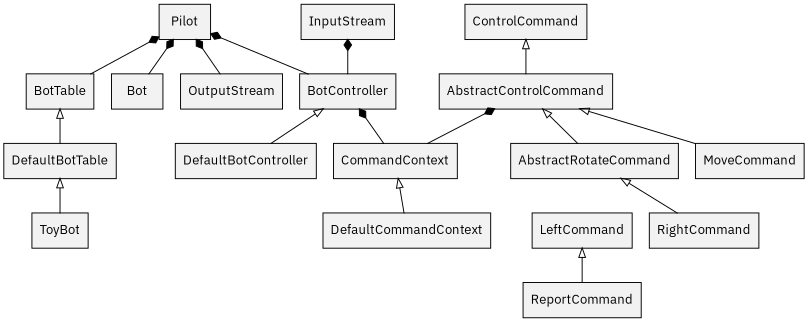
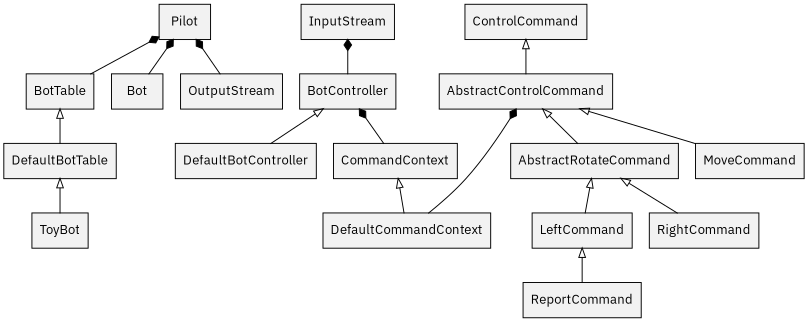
(265, 56) -> none
(456, 129) -> (474, 170)
none -> (587, 201)
